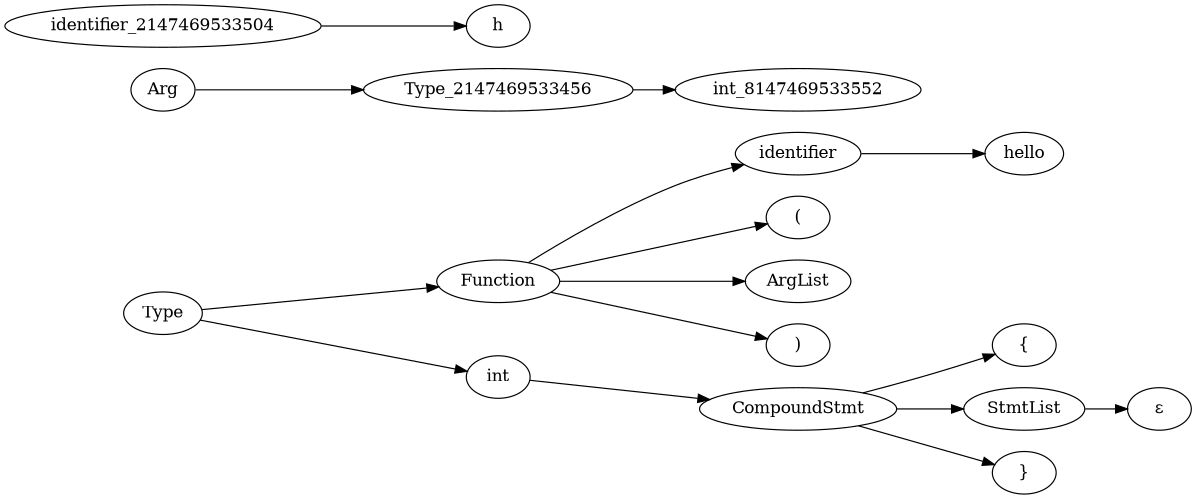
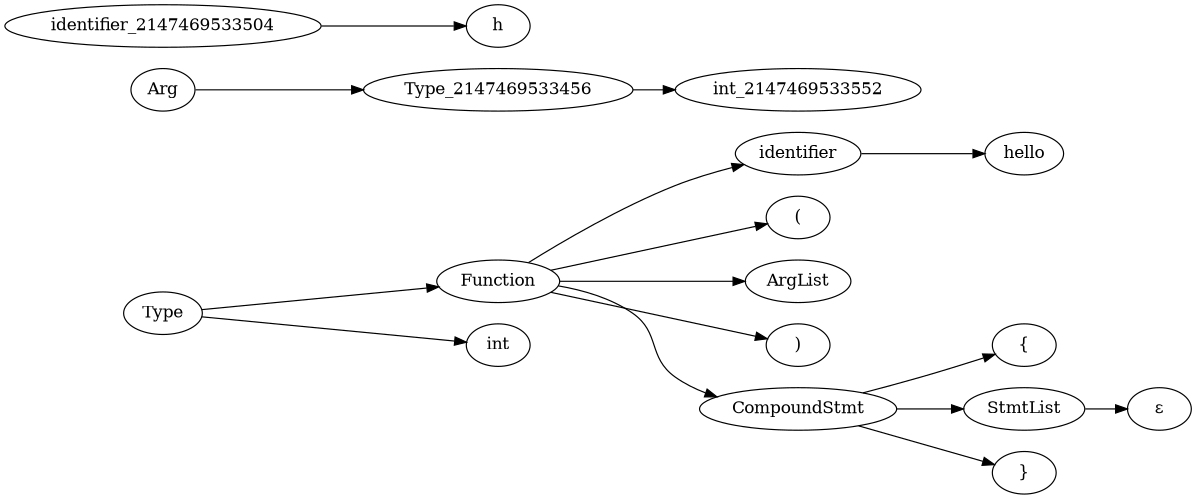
(798, 90) -> (798, 90)
(614, 389) -> (644, 325)
